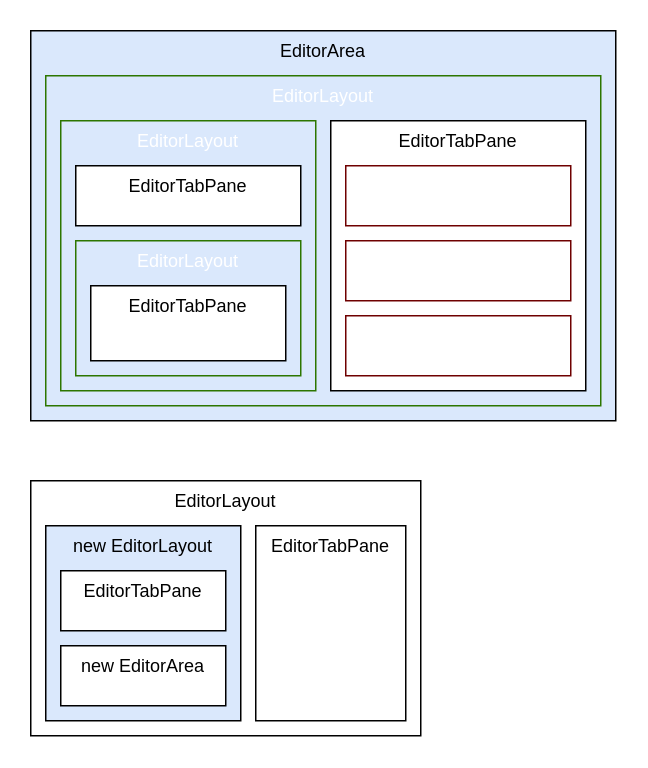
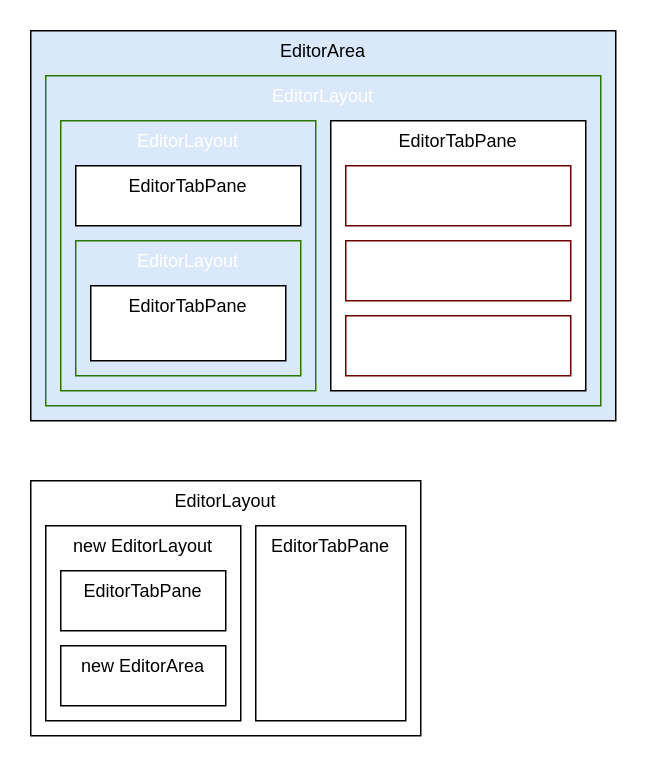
(143, 547) -> (143, 547)
